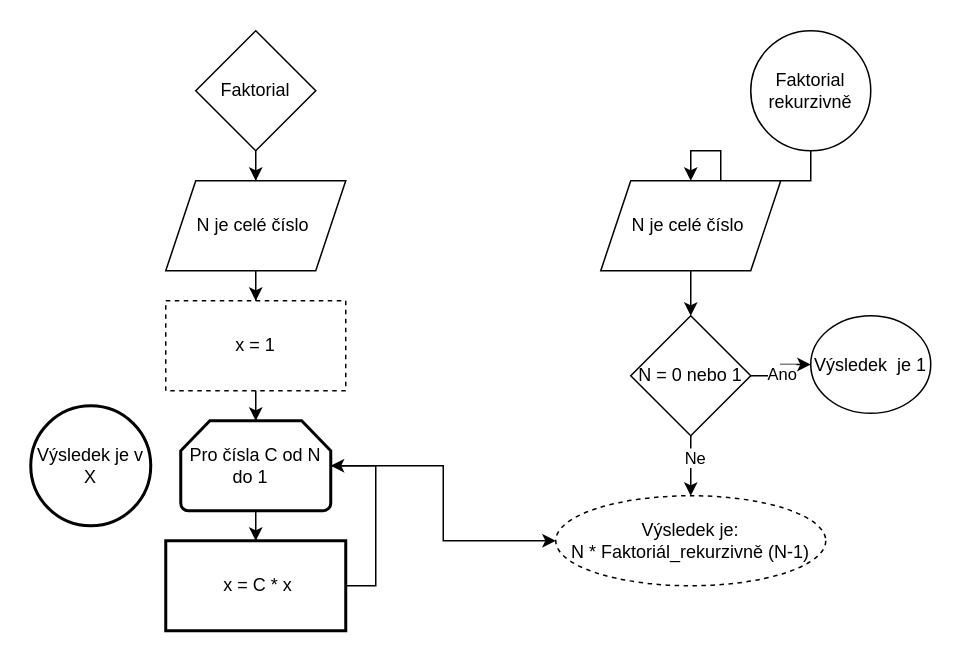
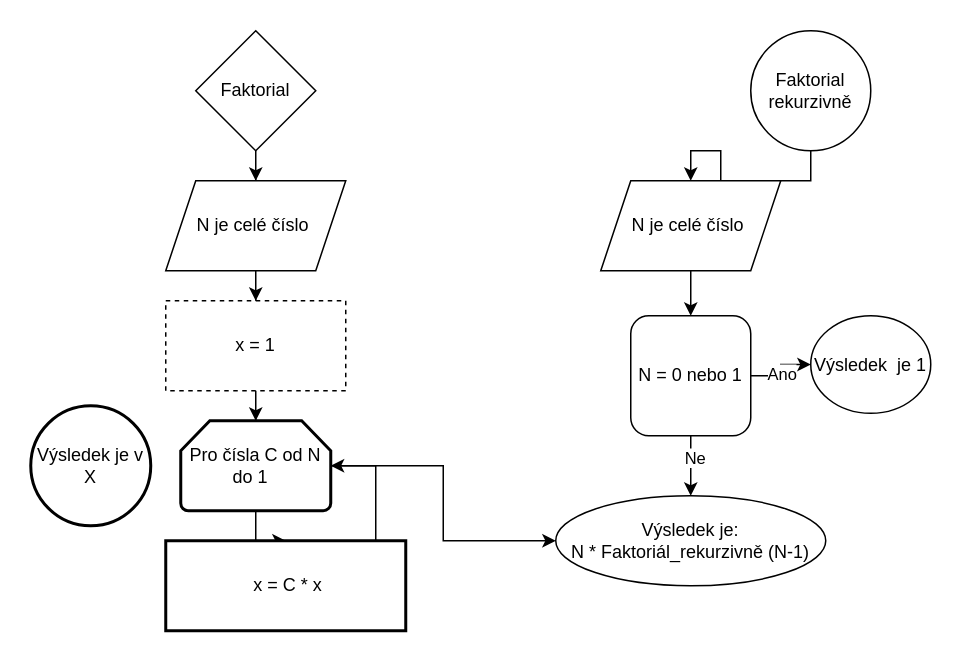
(691, 376) -> (691, 376)
(691, 541) -> (691, 541)
(256, 586) -> (286, 586)
